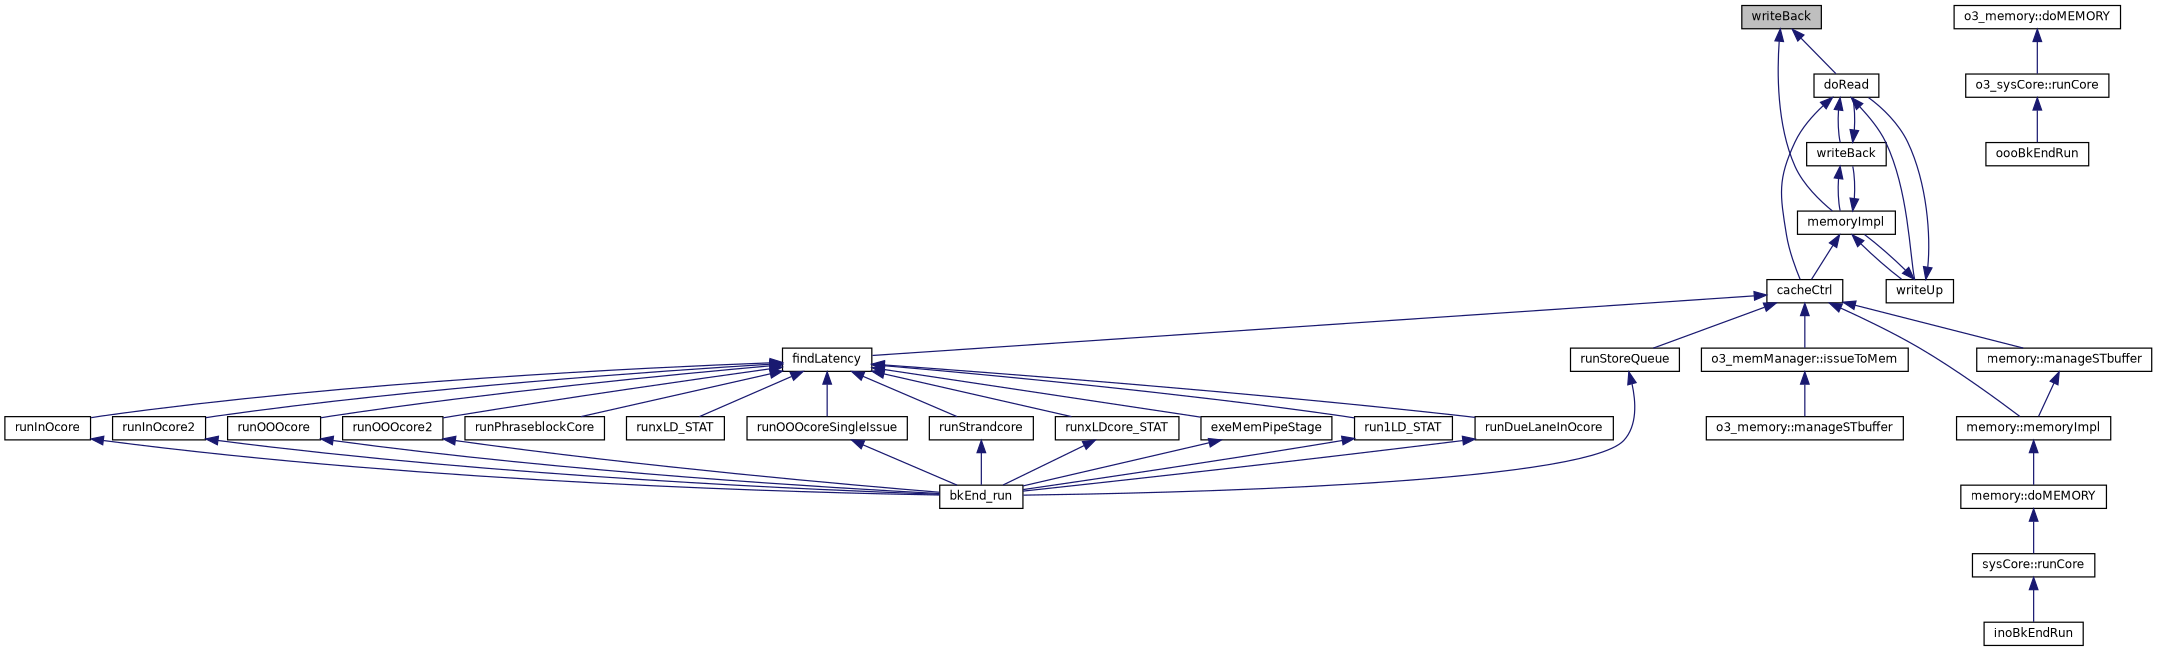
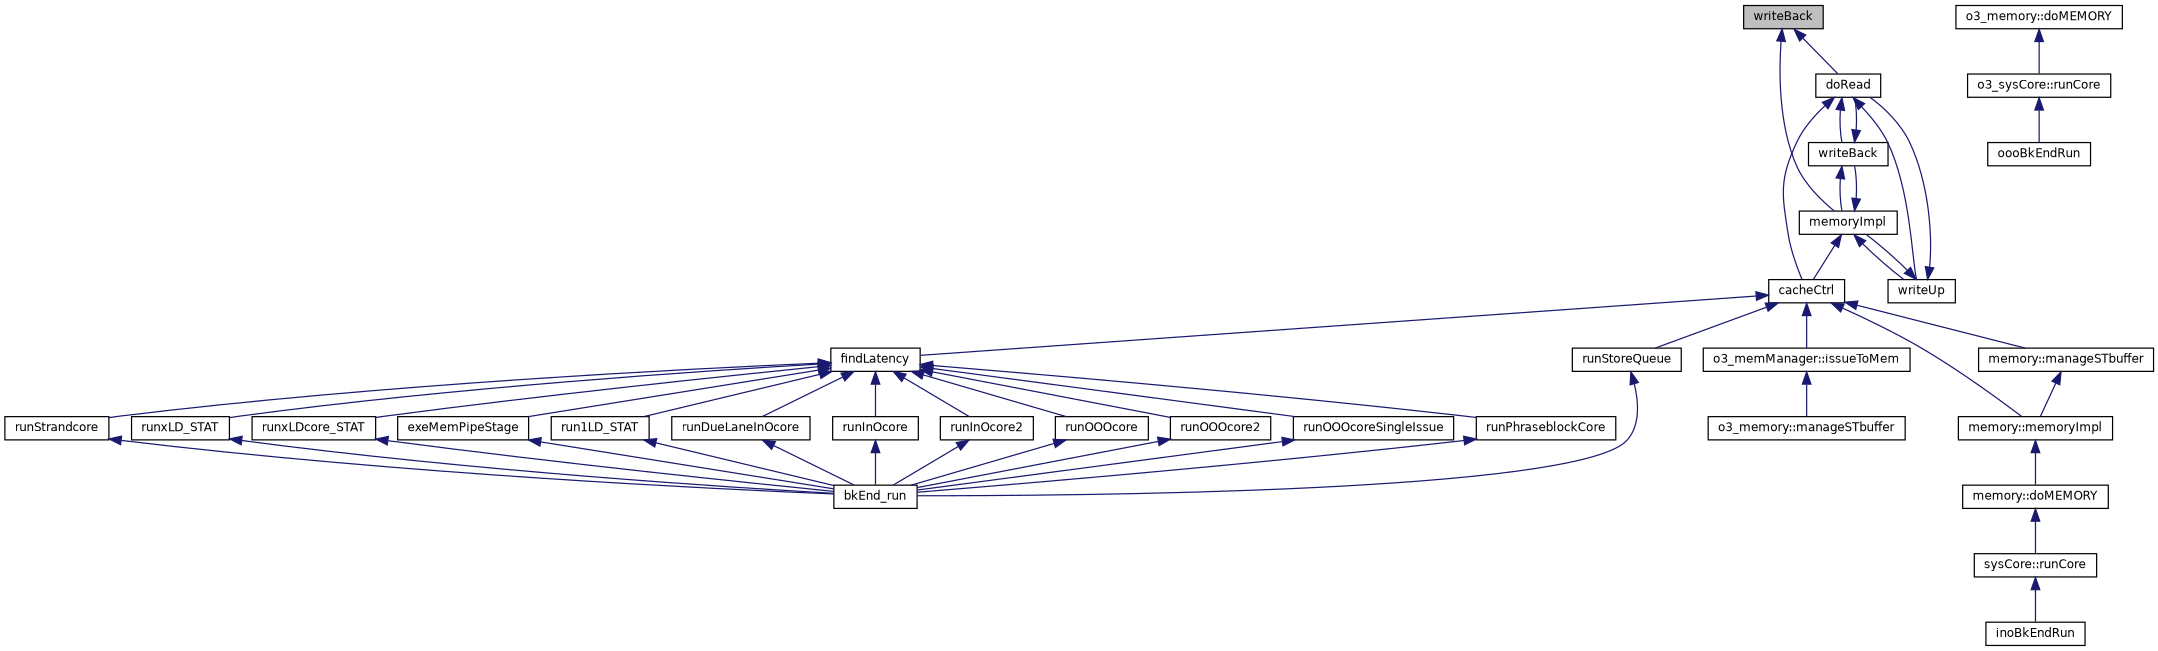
none -> (463, 465)
none -> (1191, 468)
